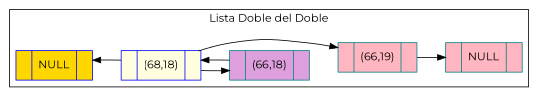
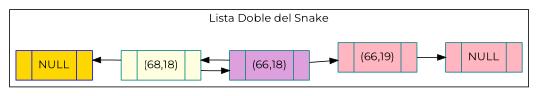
(269, 19) -> (269, 19)
(264, 40) -> (320, 62)
(161, 65) -> (161, 65)
